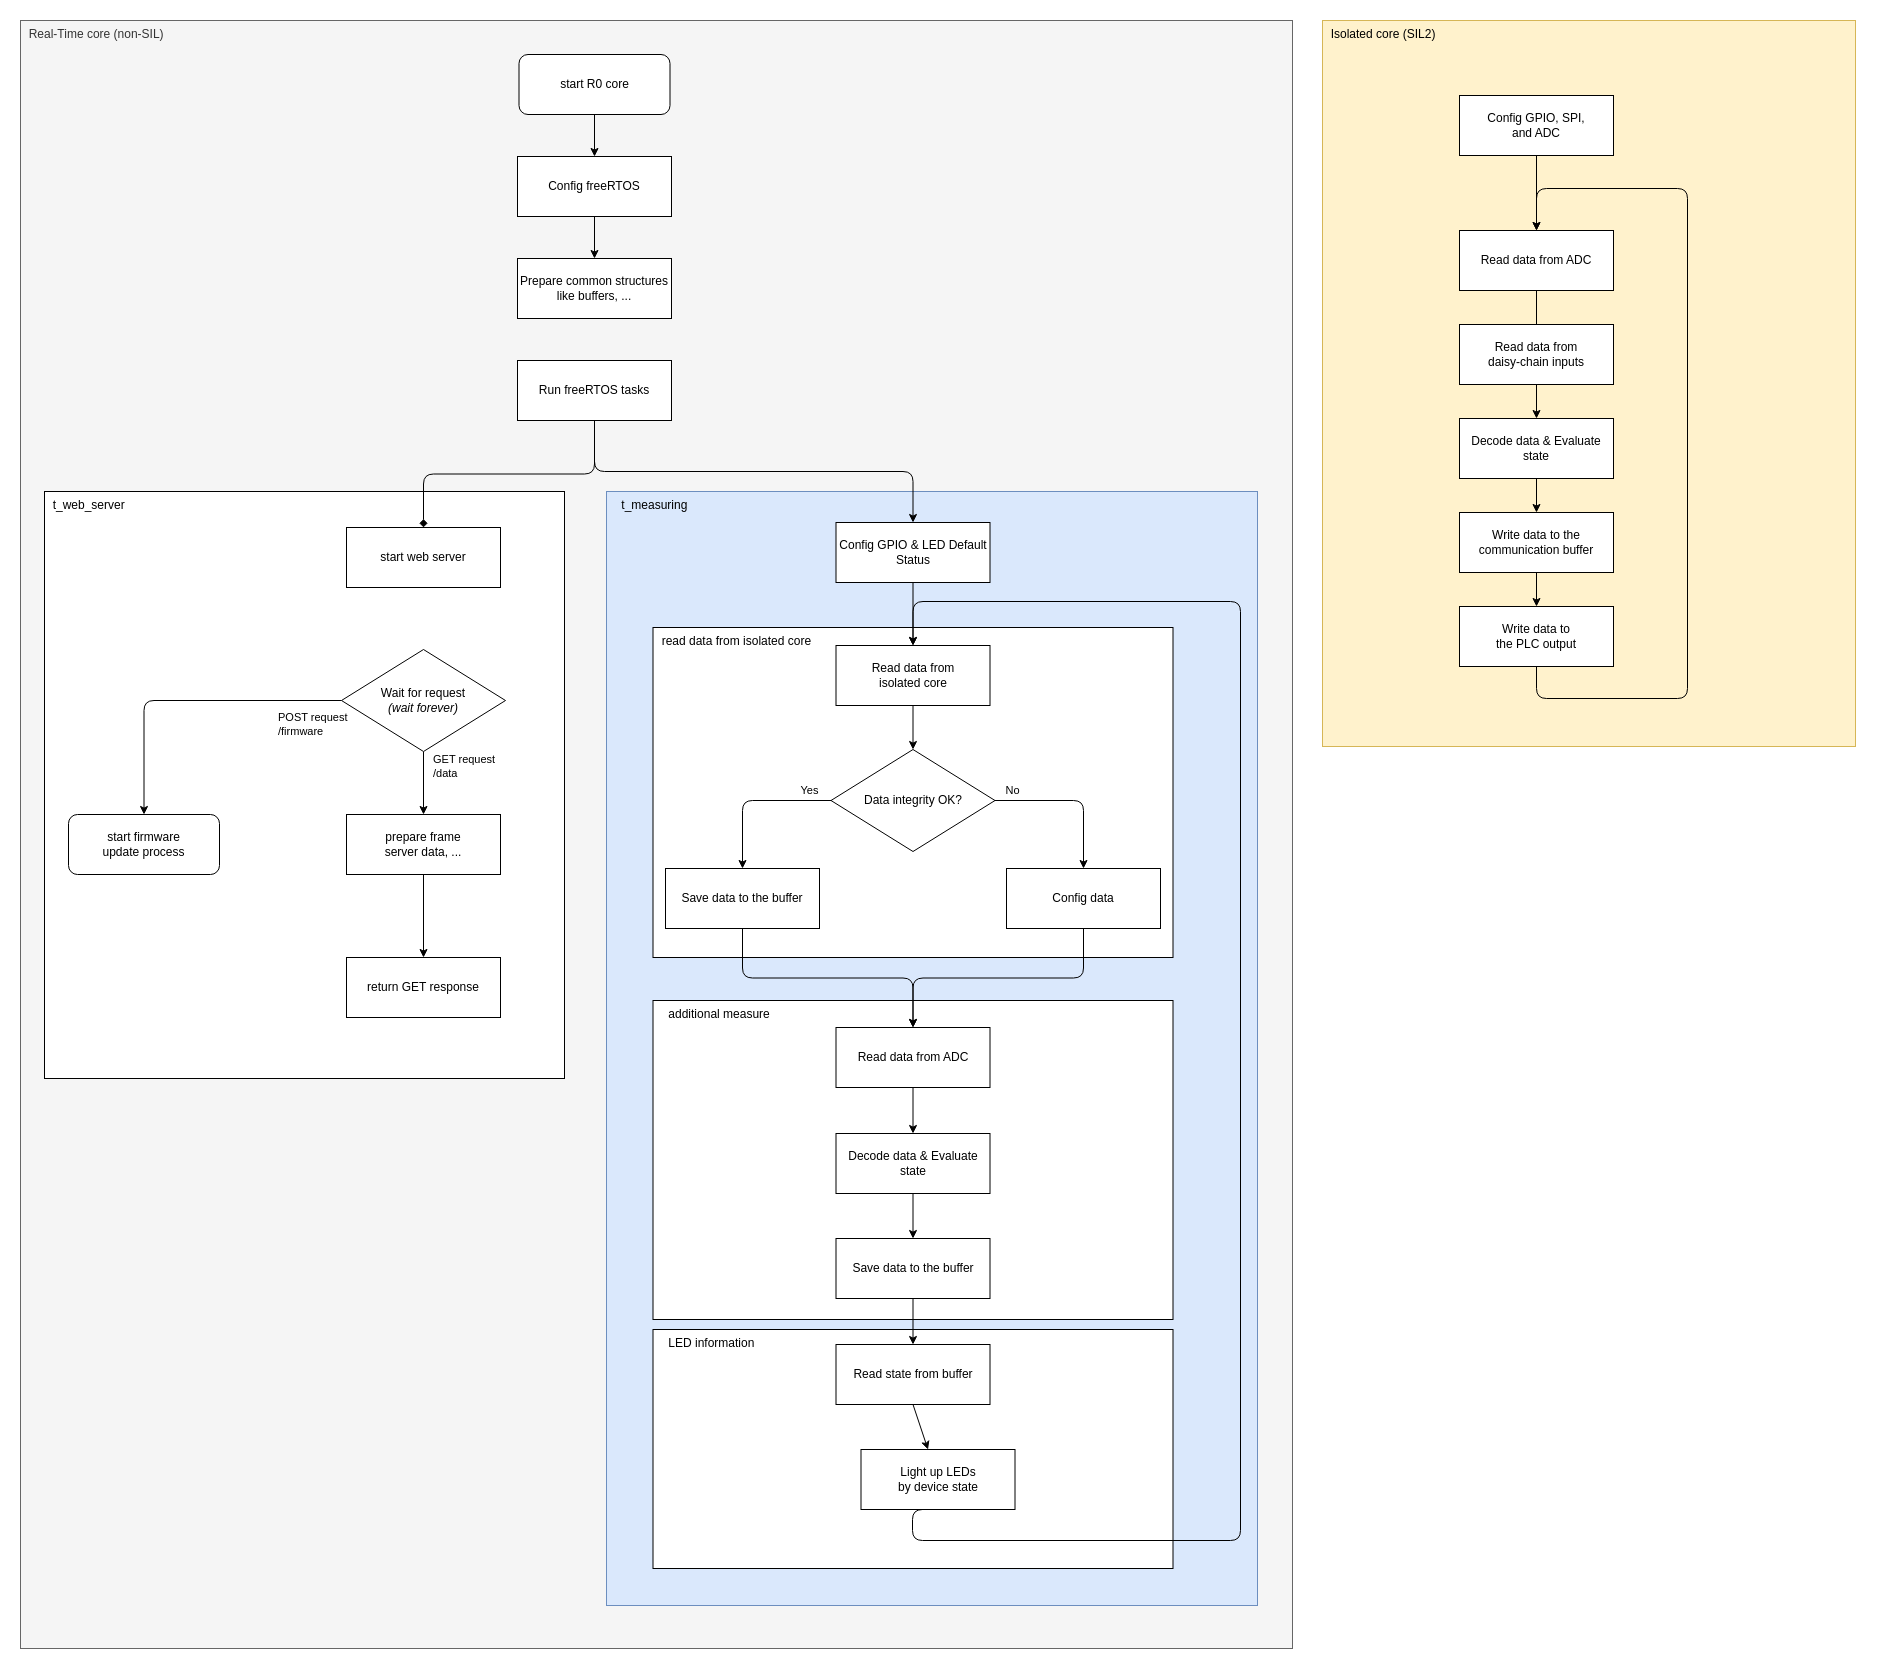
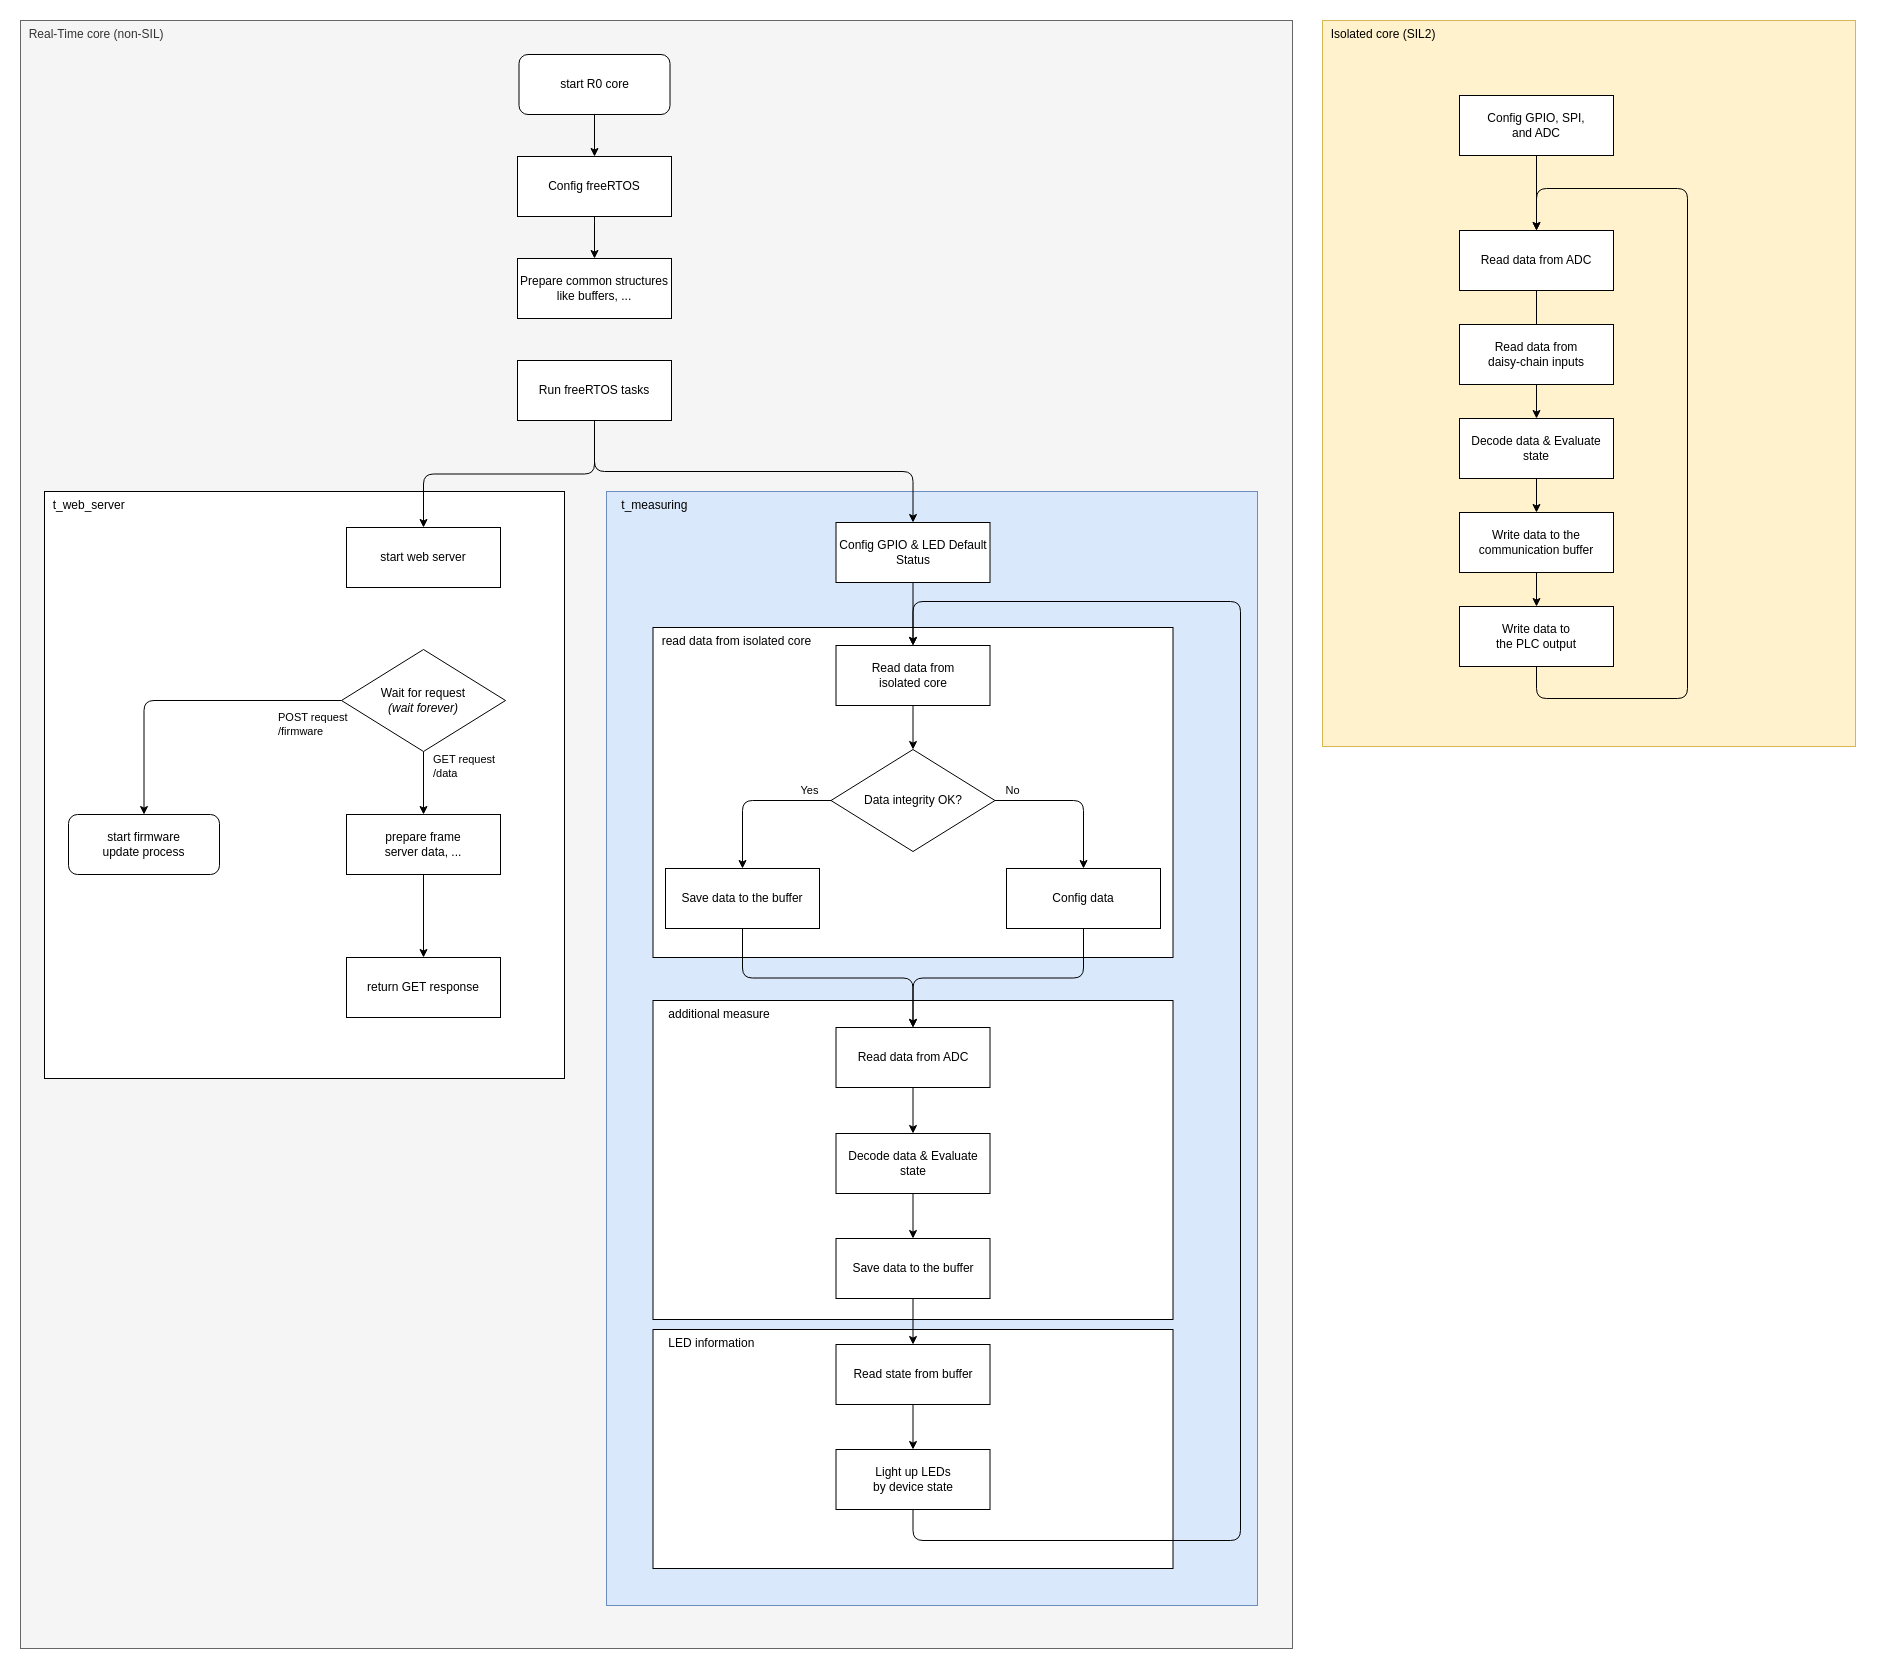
(424, 518) -> (424, 519)
(938, 1480) -> (913, 1480)
